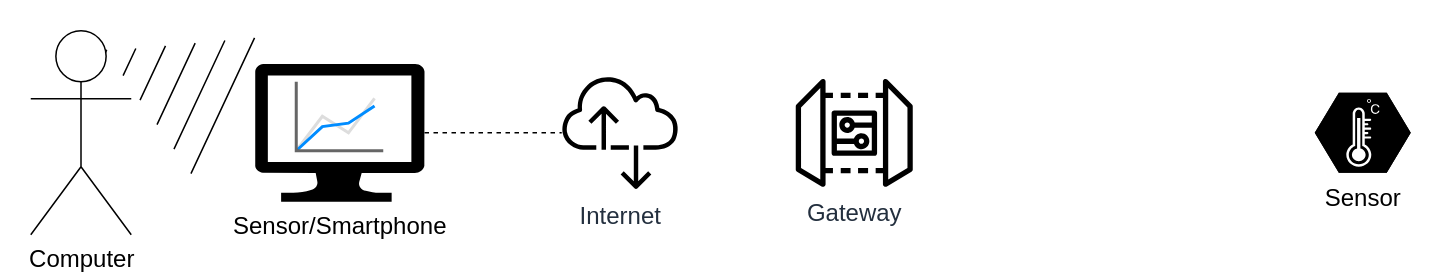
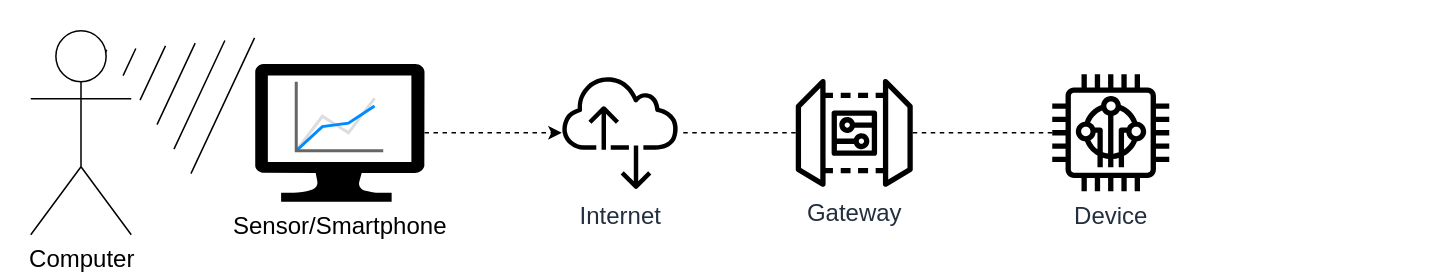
(554, 133) -> (550, 133)
none -> (739, 133)
none -> (983, 133)
none -> (1111, 133)
(1363, 133) -> none
